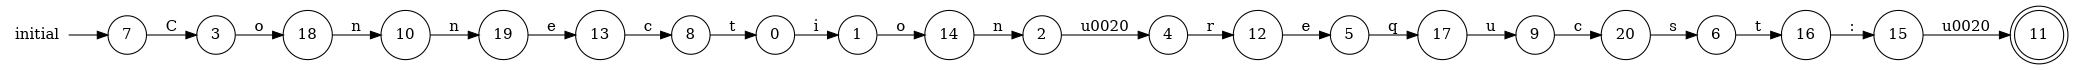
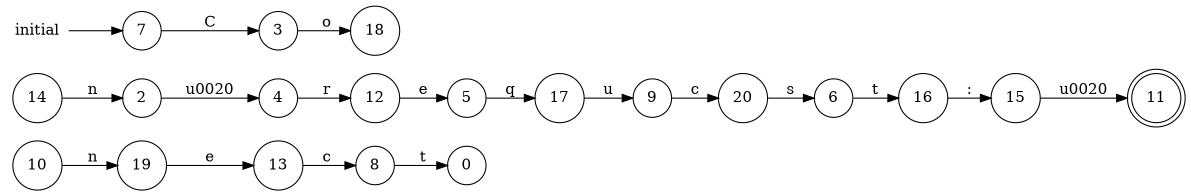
(351, 35) -> none
(858, 35) -> none
